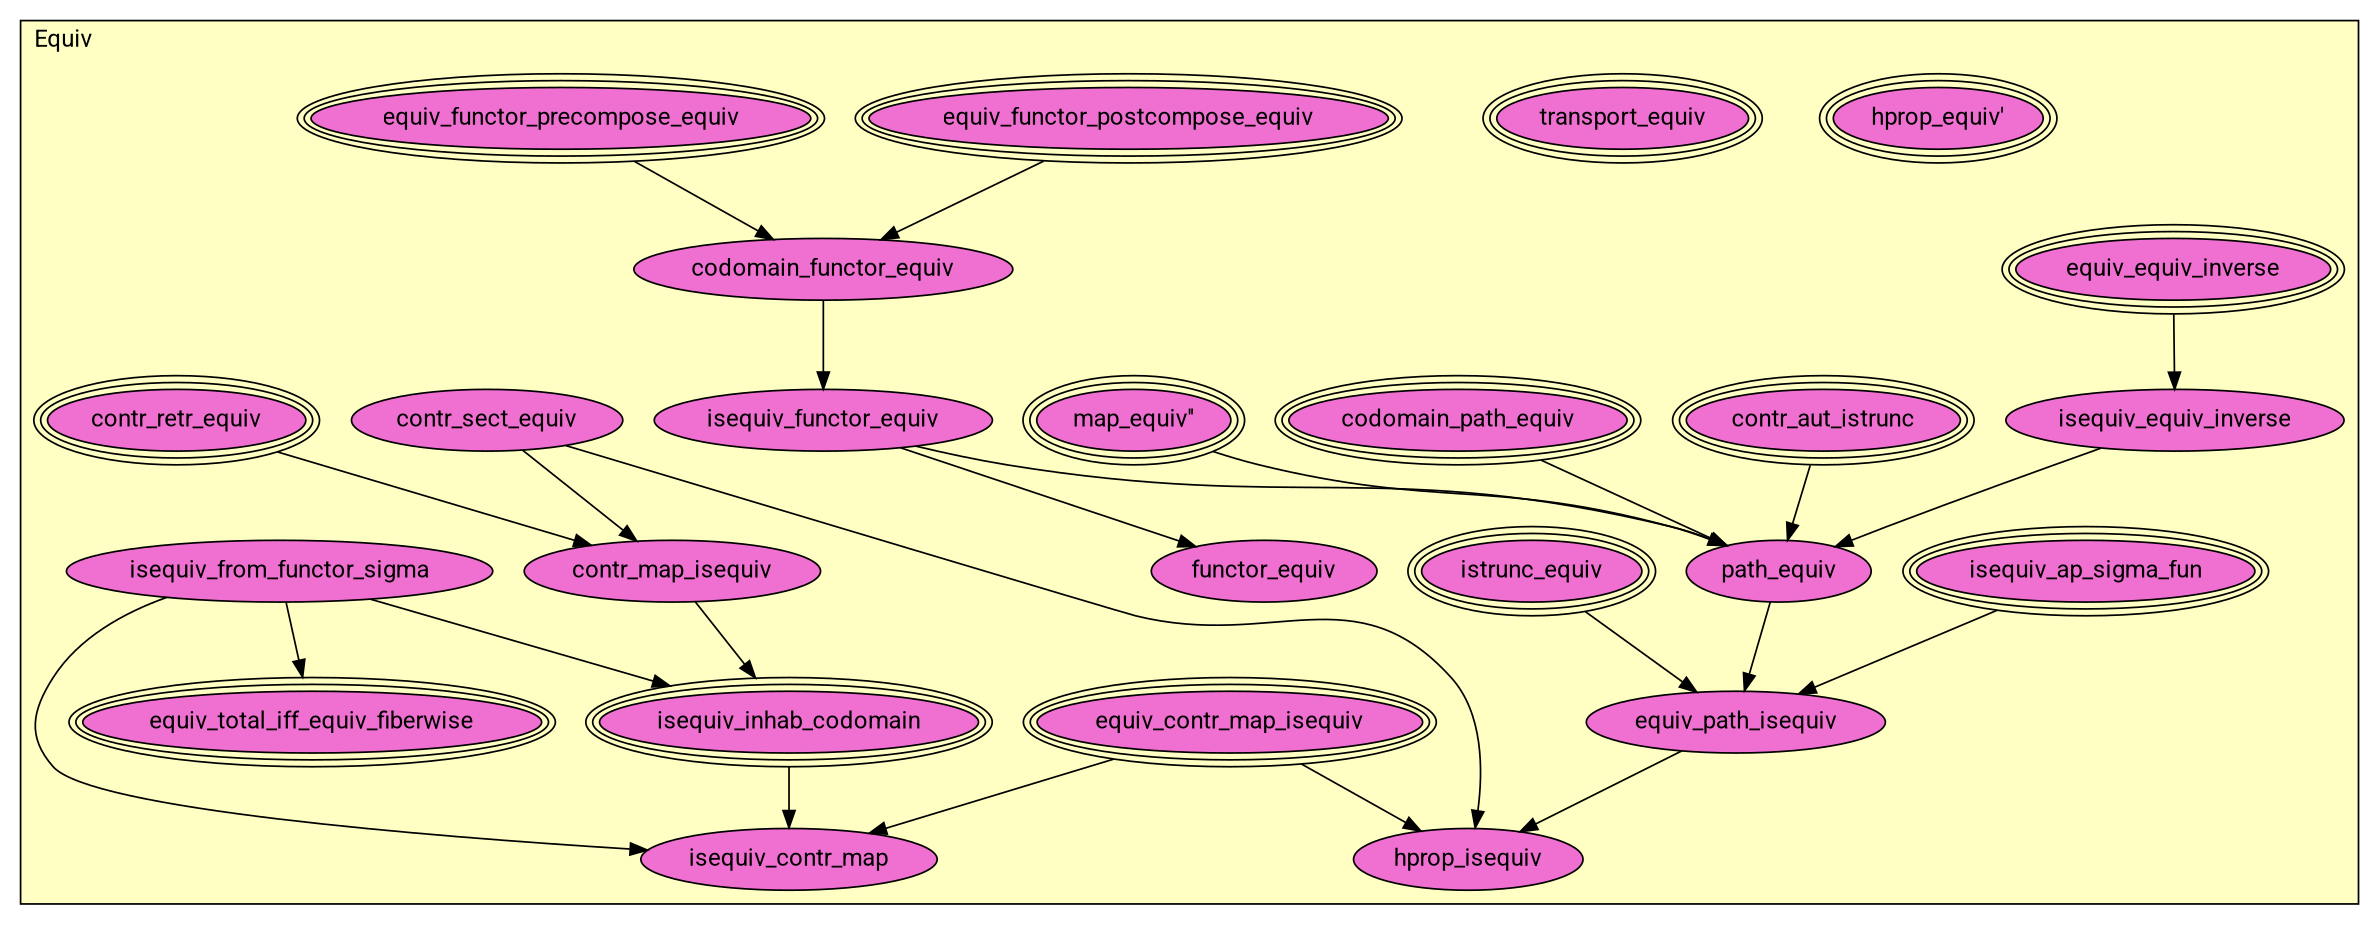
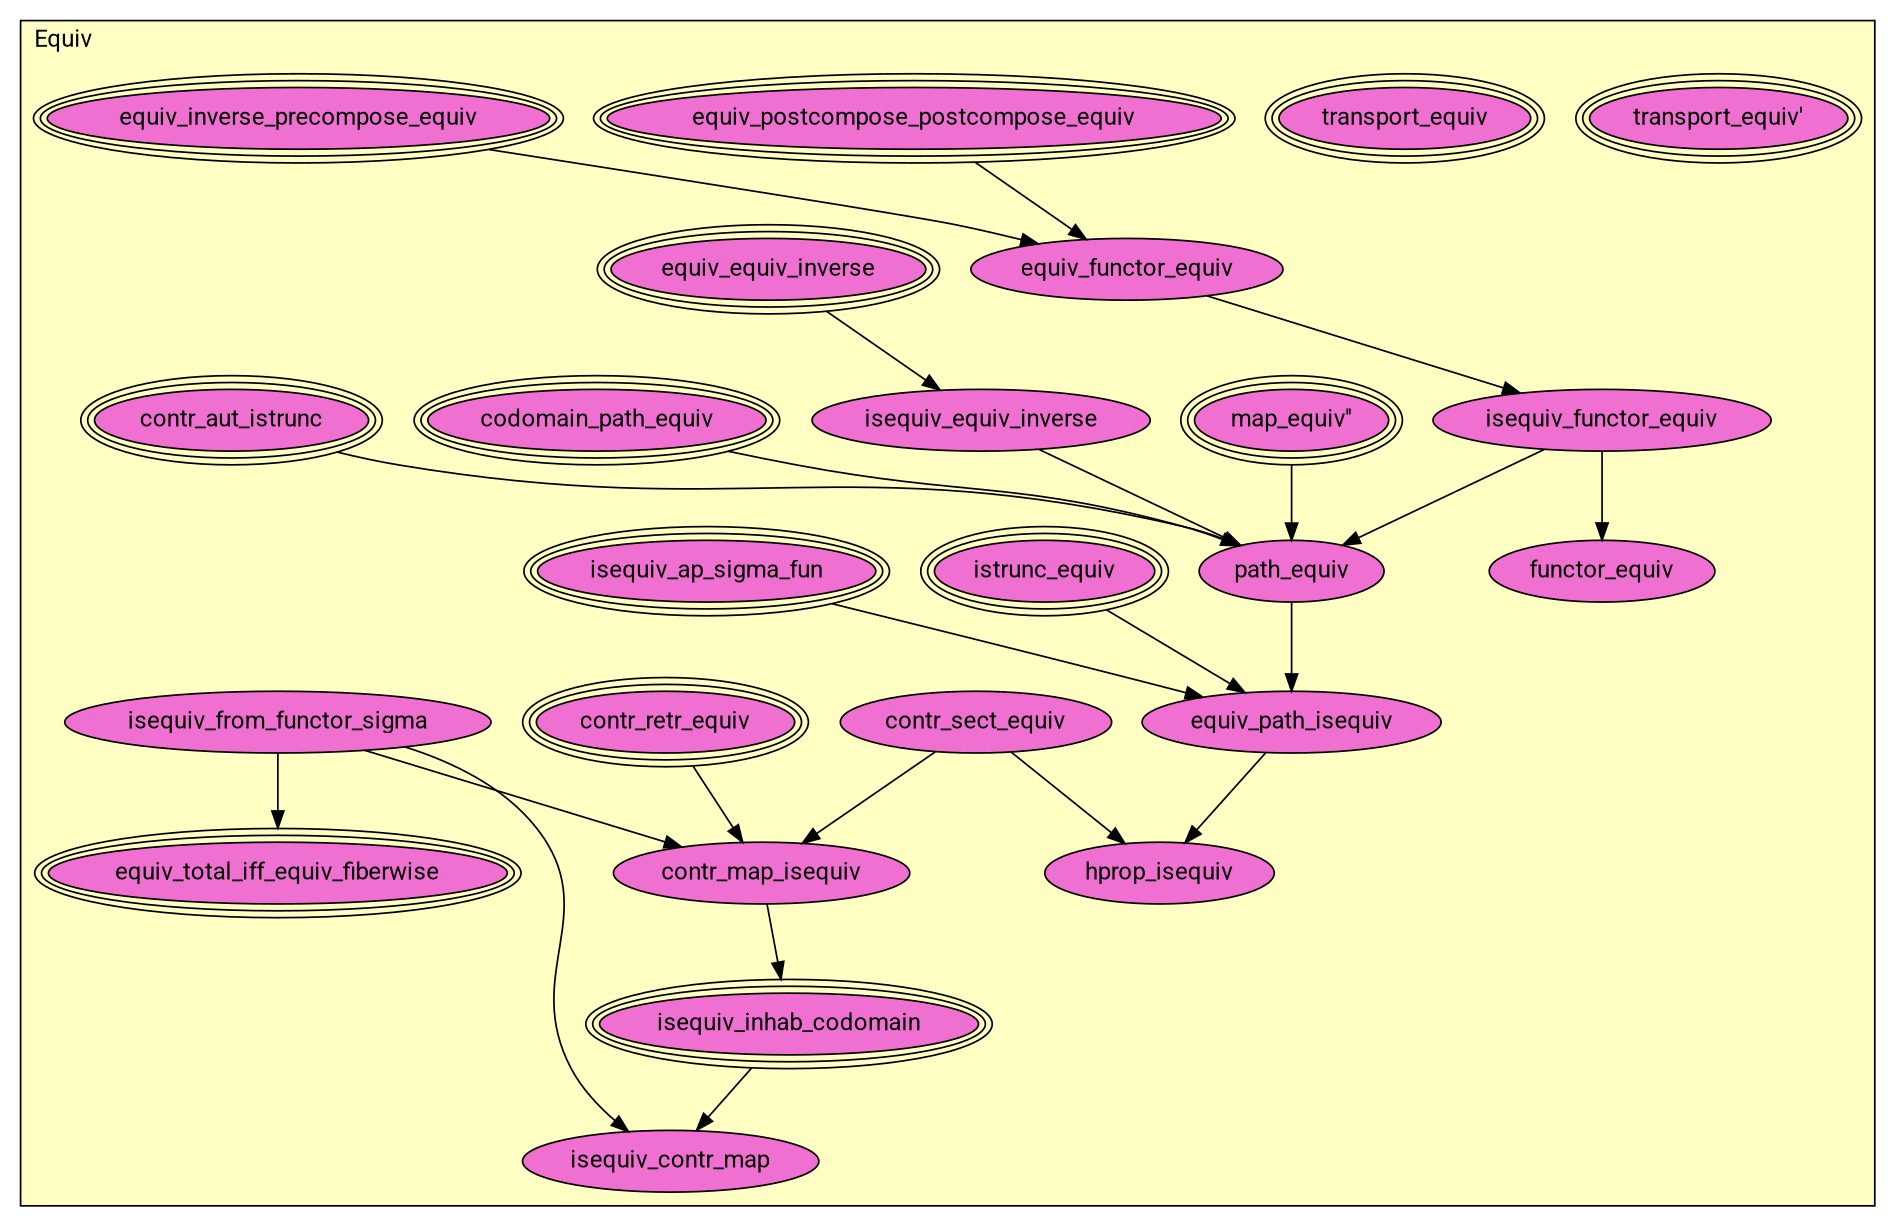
(561, 118) -> (298, 118)
(1129, 118) -> (914, 118)
(1938, 118) -> (1719, 118)
(823, 269) -> (1127, 269)
(512, 640) -> (523, 798)
(1230, 722) -> none
